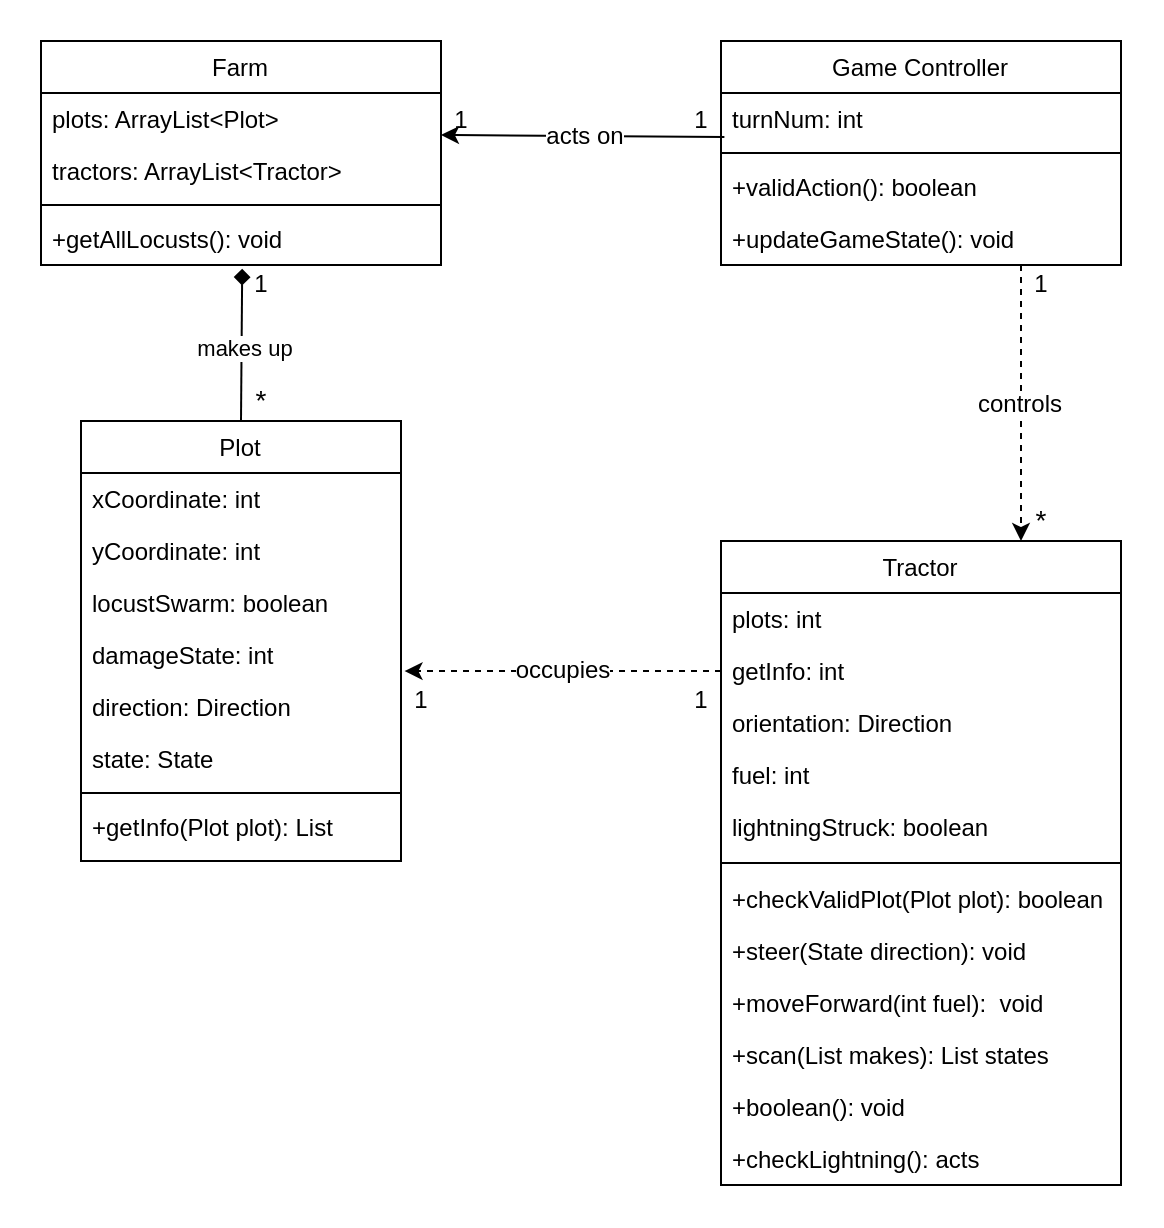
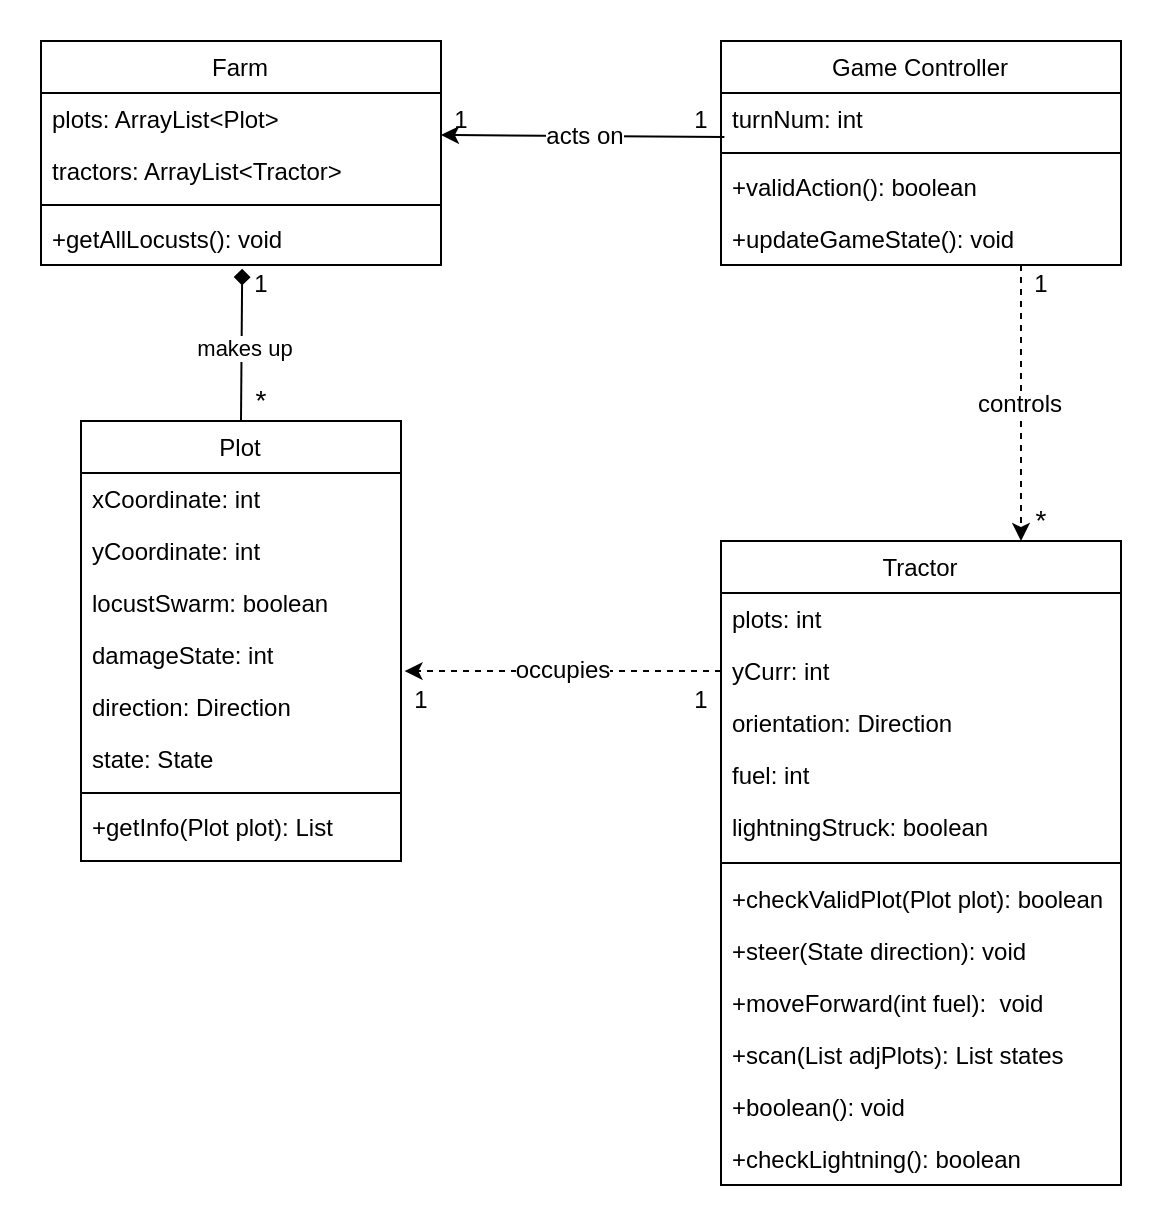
(803, 672) -> (790, 672)
(915, 1056) -> (932, 1056)
(874, 1160) -> (891, 1160)
